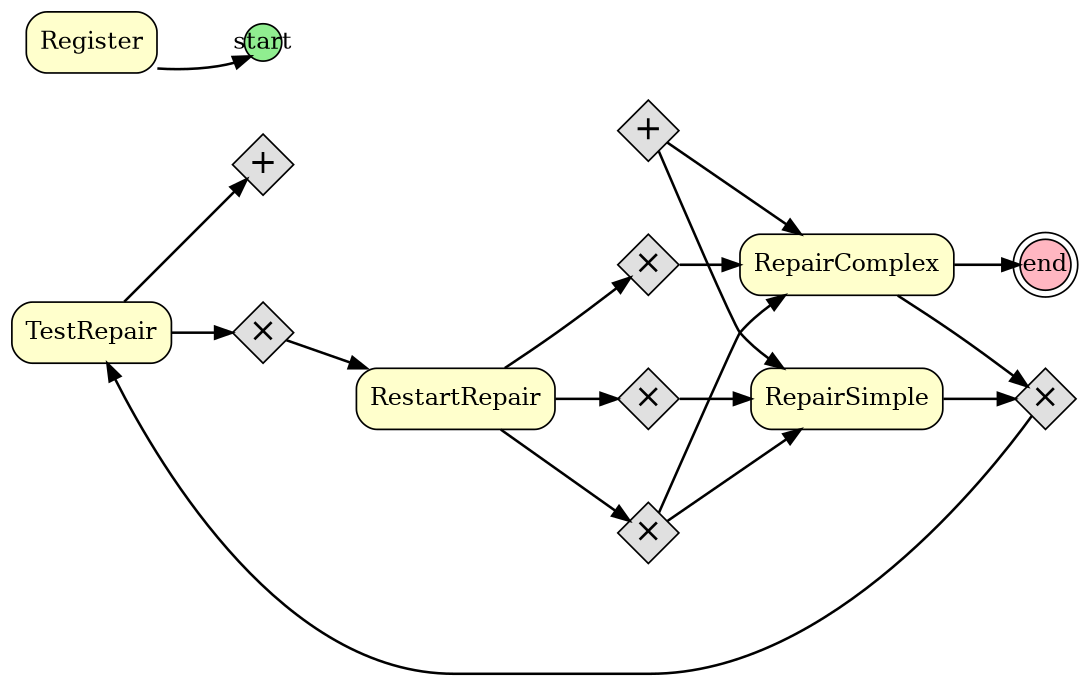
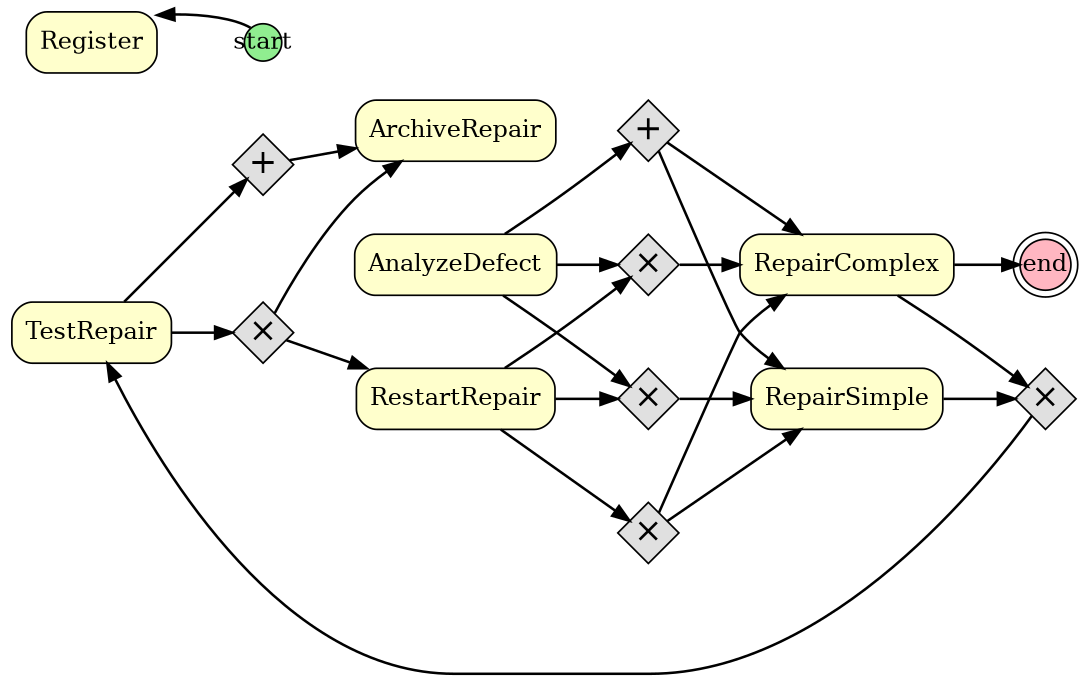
(196, 69) -> (214, 17)
none -> (456, 131)
none -> (456, 265)
